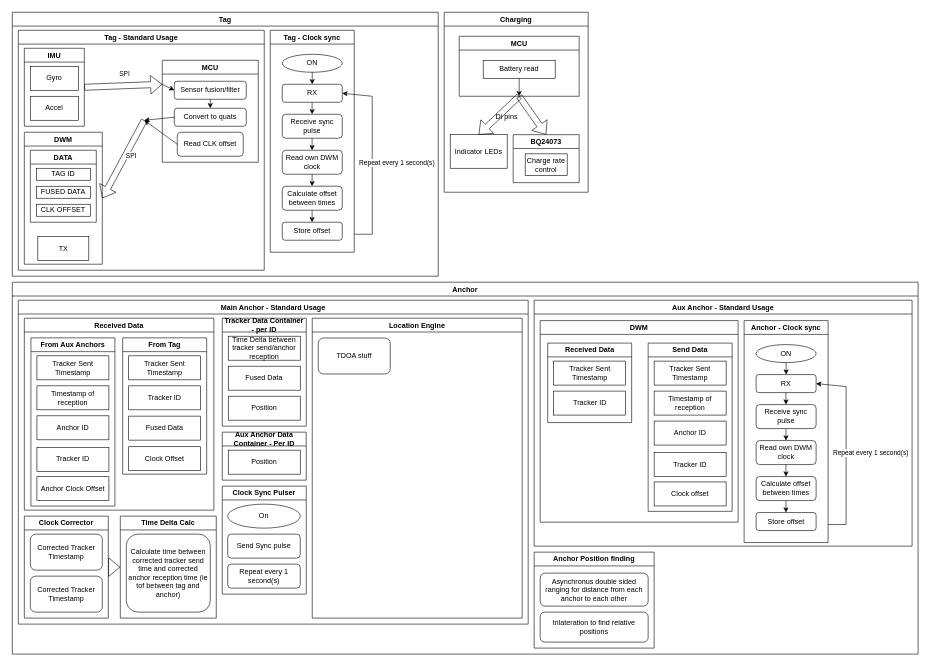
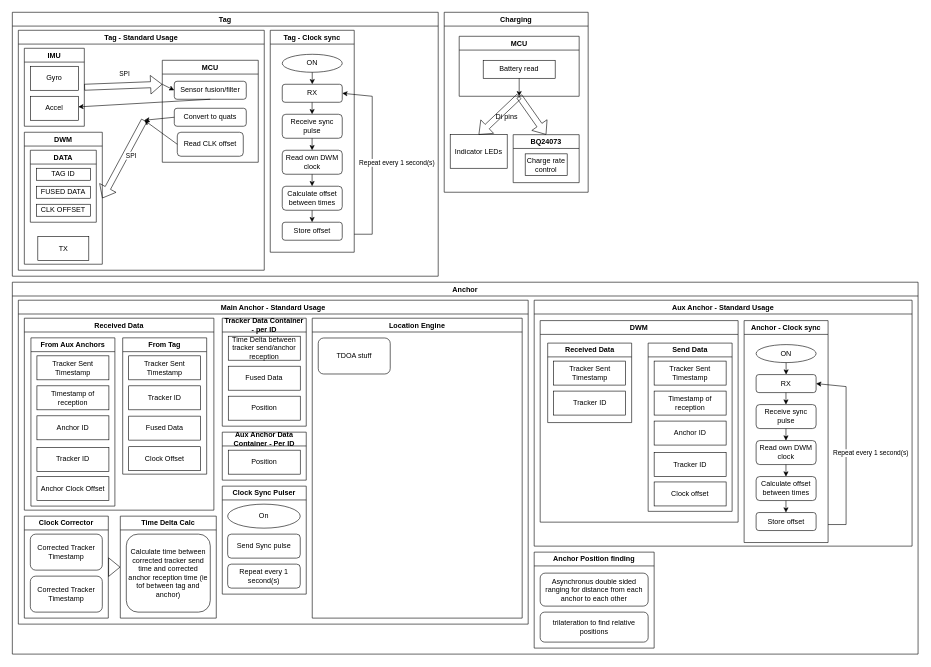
(210, 102) -> (189, 101)
